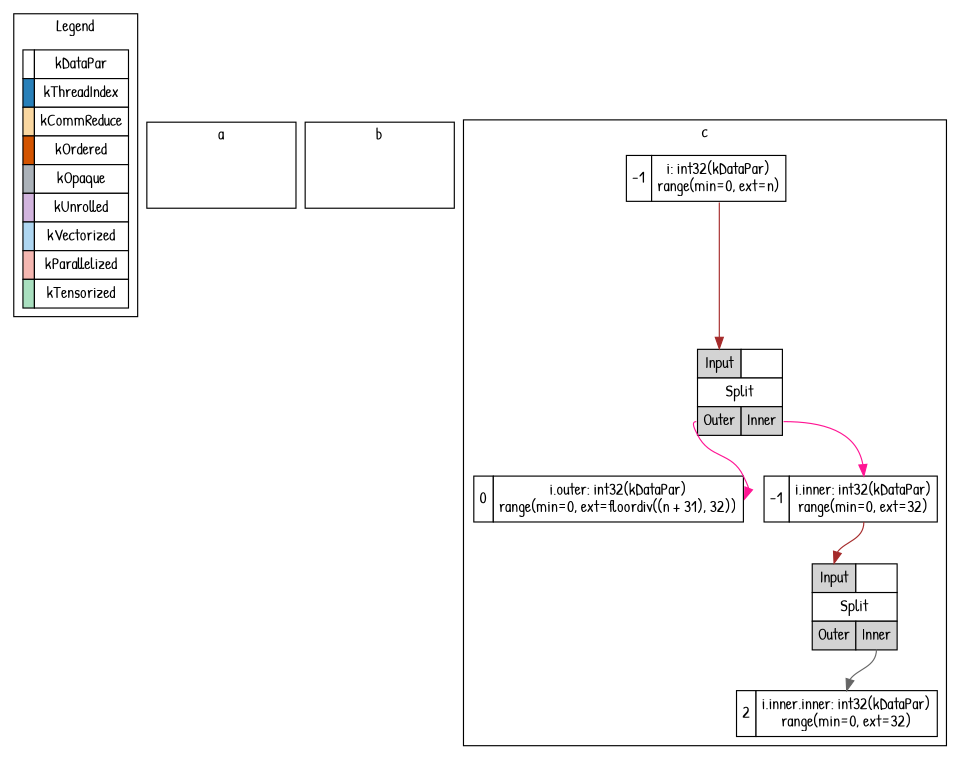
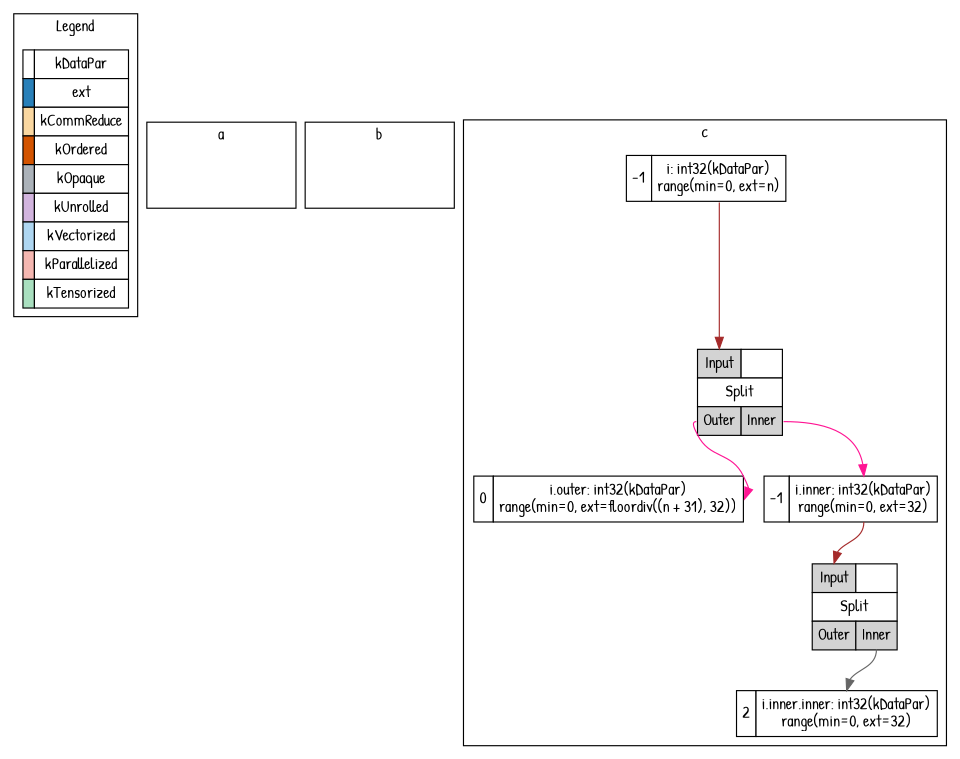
(81, 92) -> (81, 92)
